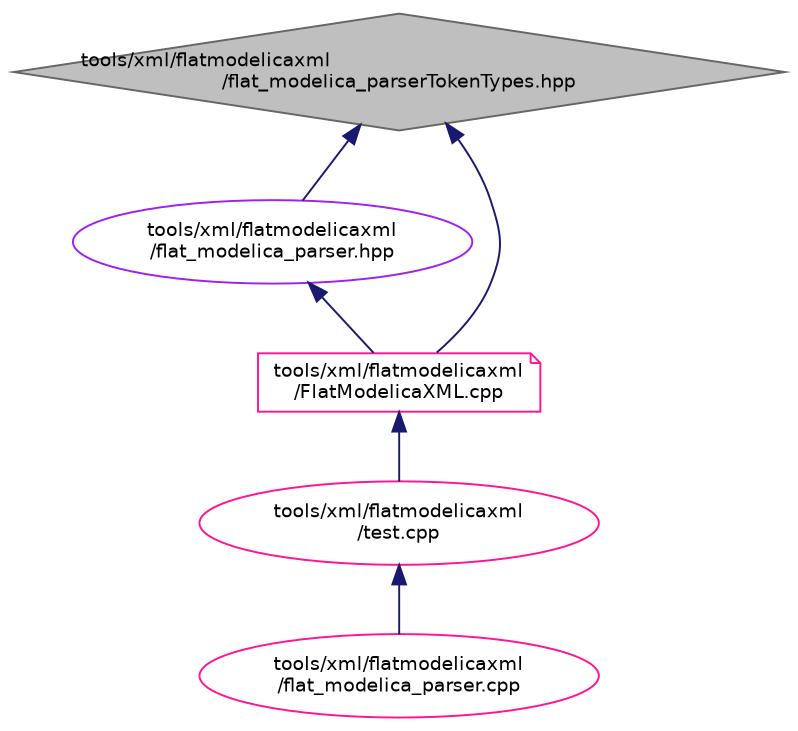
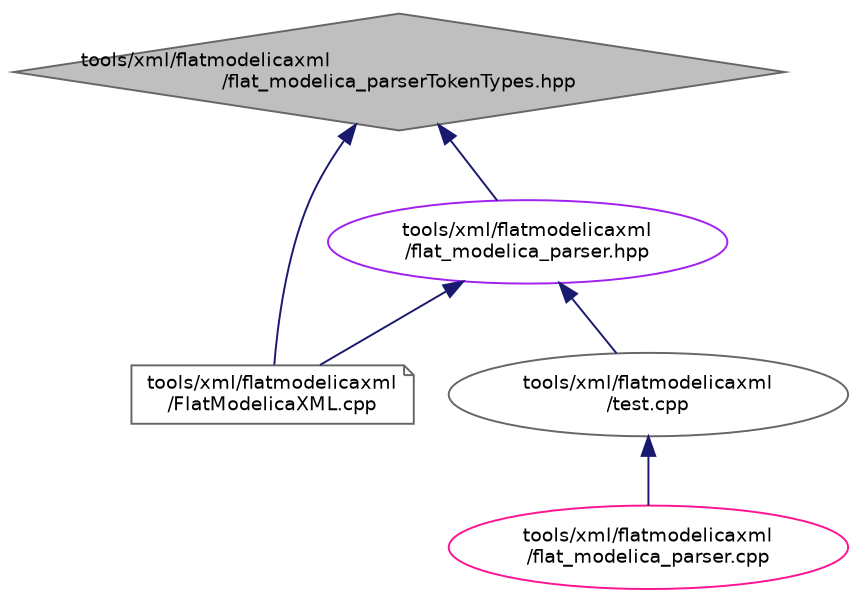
(399, 382) -> (273, 395)
(399, 457) -> (594, 326)
(399, 523) -> (648, 395)
